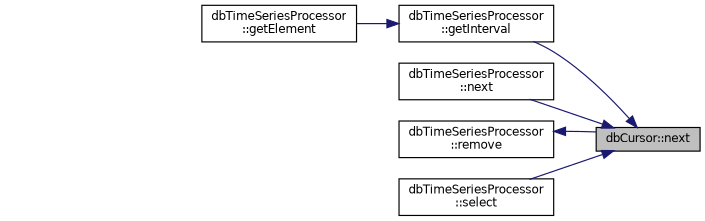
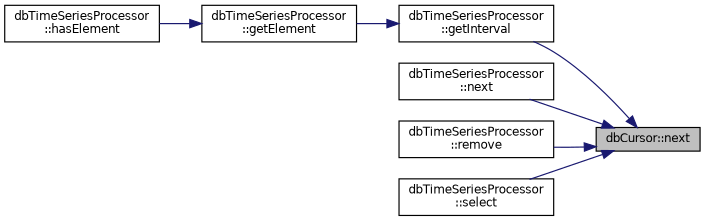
none -> (82, 24)
(581, 132) -> (569, 147)
